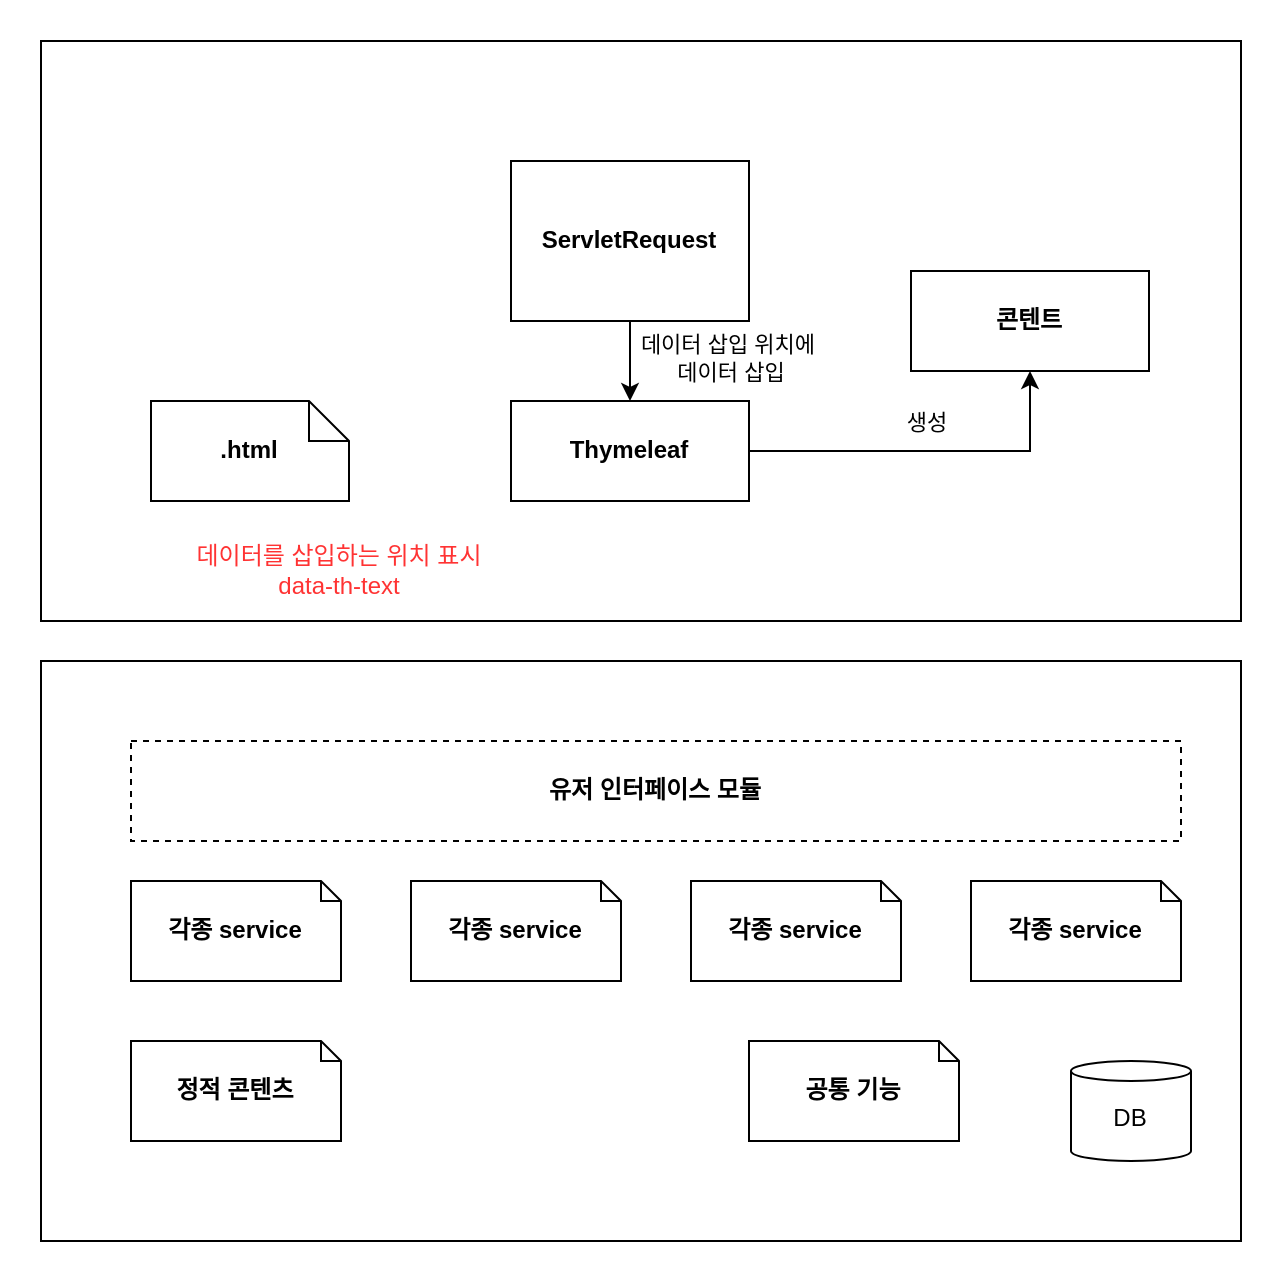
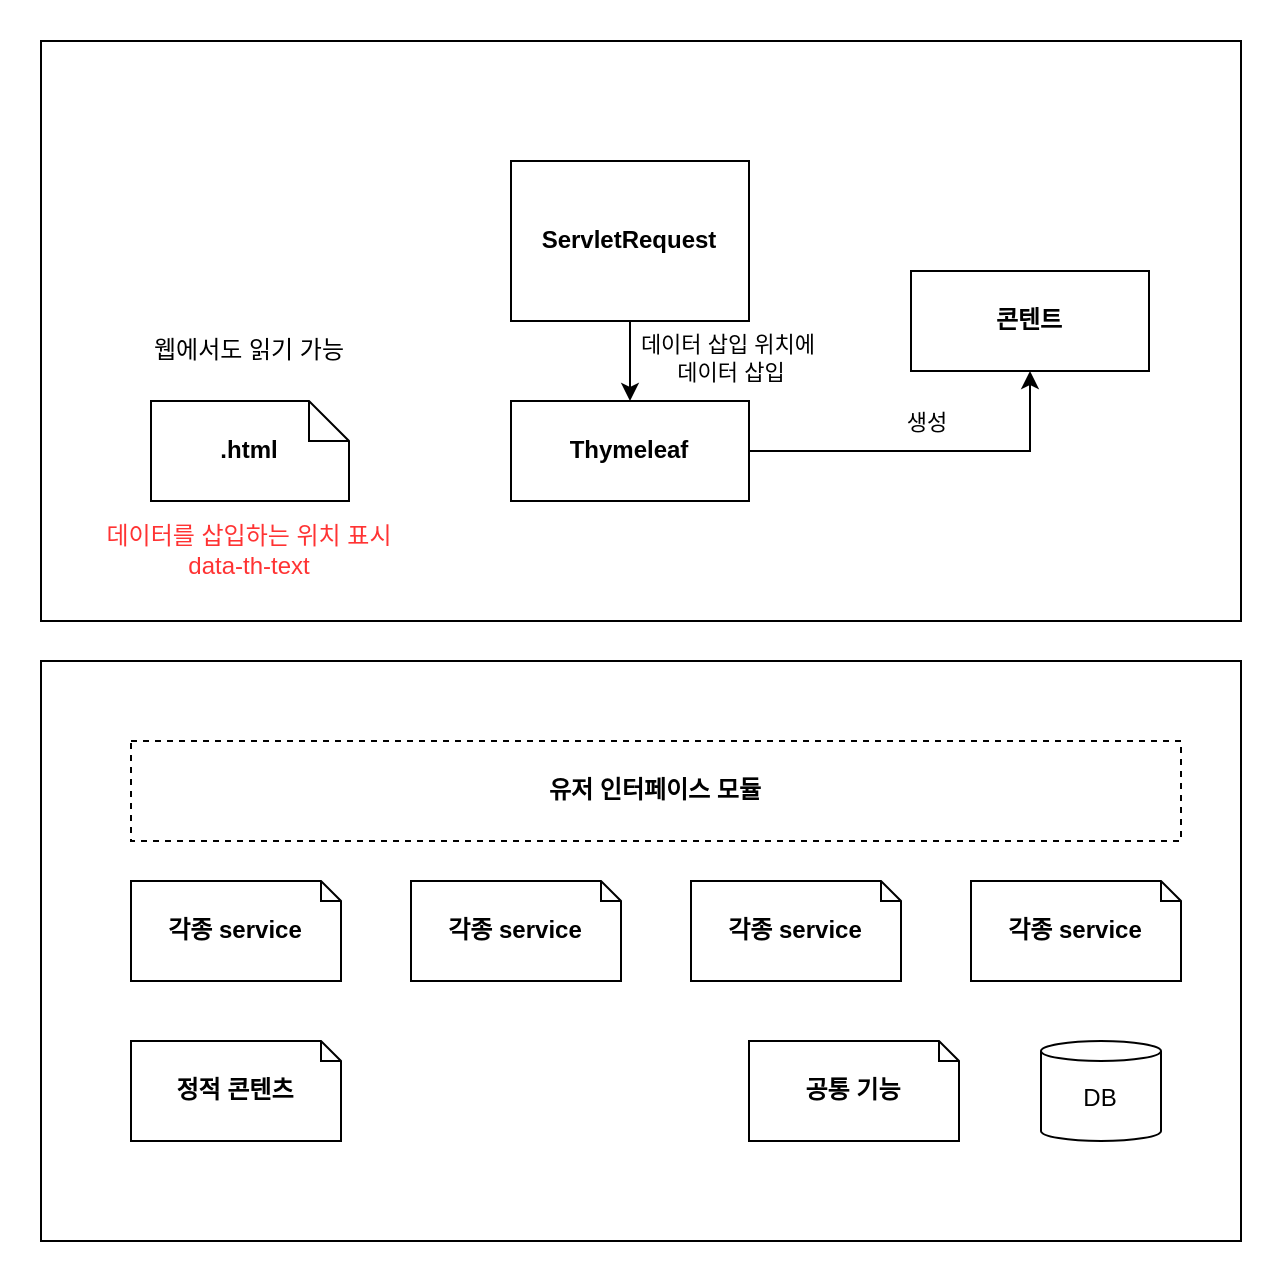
none -> (250, 351)
(340, 571) -> (250, 551)
(1131, 1111) -> (1101, 1091)
